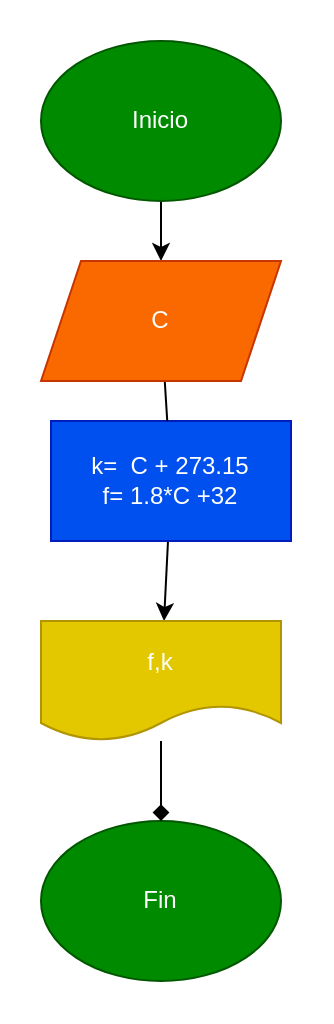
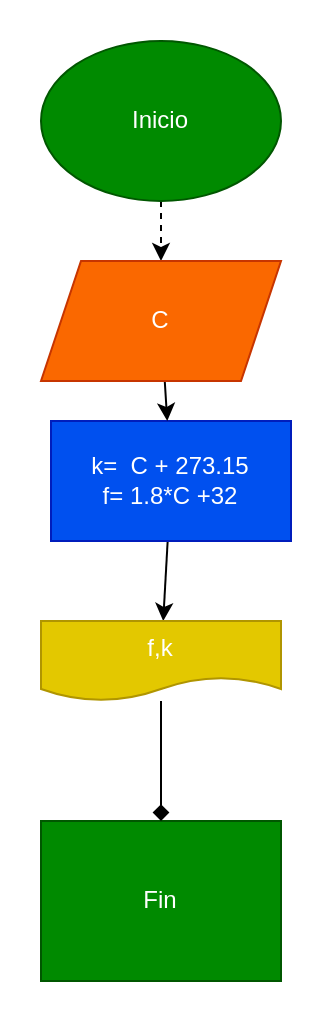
(161, 226) -> (161, 226)
(167, 412) -> (166, 406)
(161, 681) -> (161, 661)
(161, 901) -> (161, 901)
